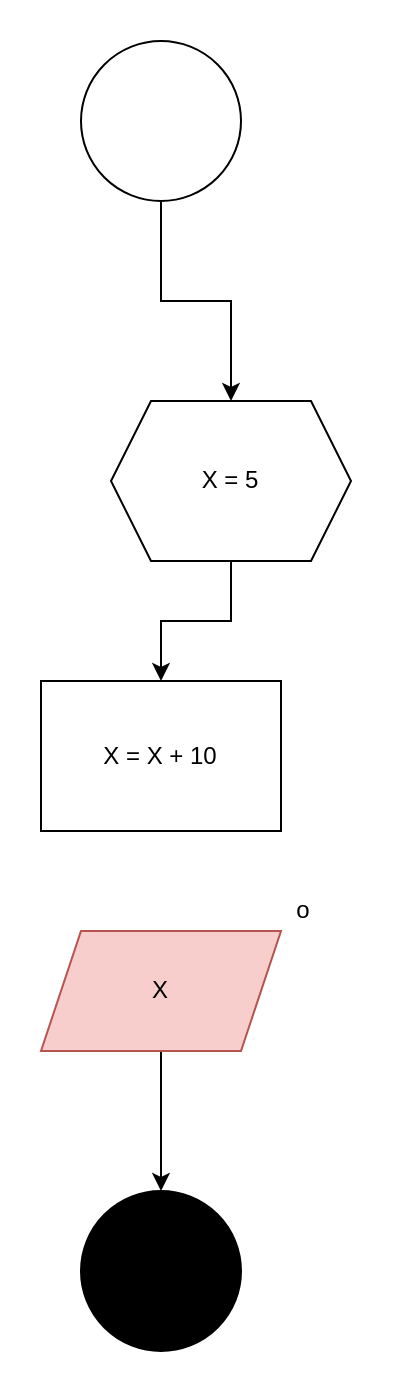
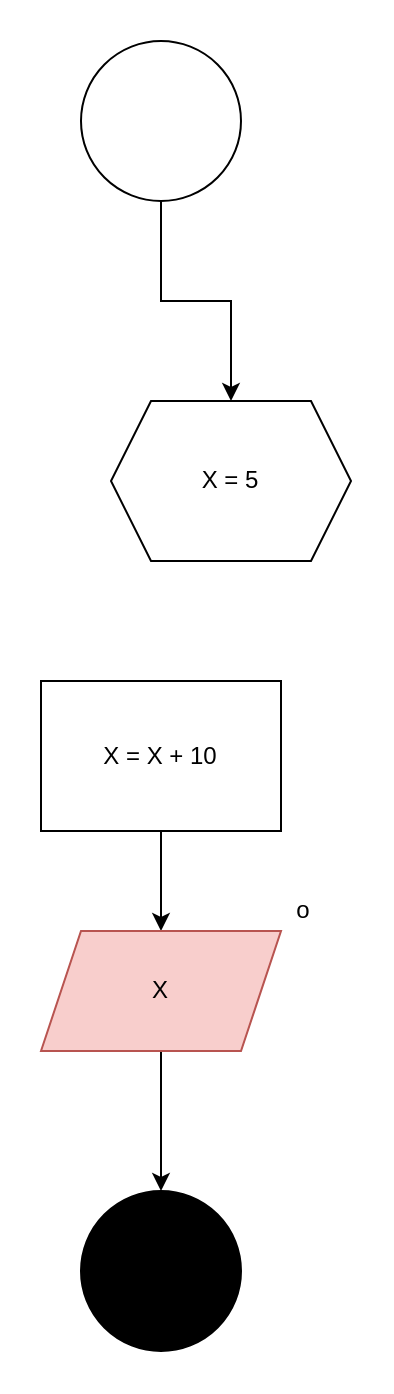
(203, 621) -> none
none -> (161, 874)
